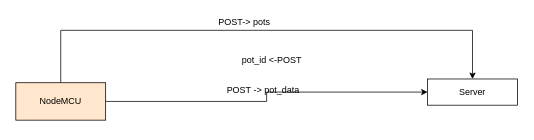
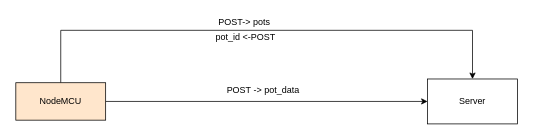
(270, 60) -> (244, 38)
(473, 92) -> (473, 102)
